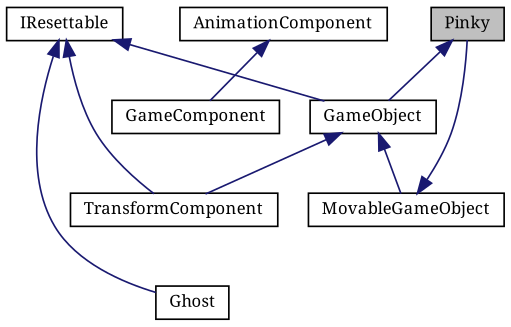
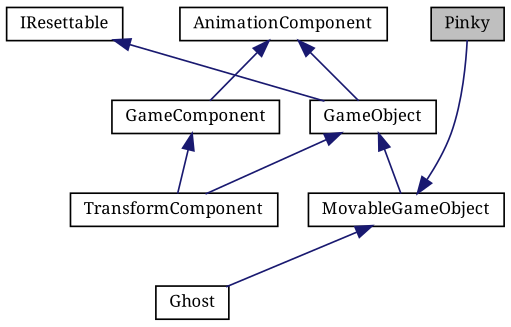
(414, 76) -> (334, 76)
(97, 134) -> (183, 172)
(44, 203) -> (291, 260)
